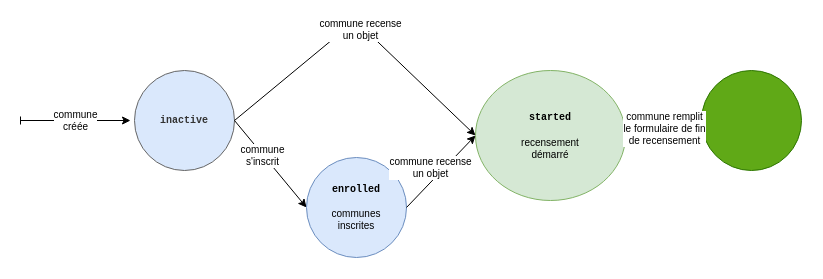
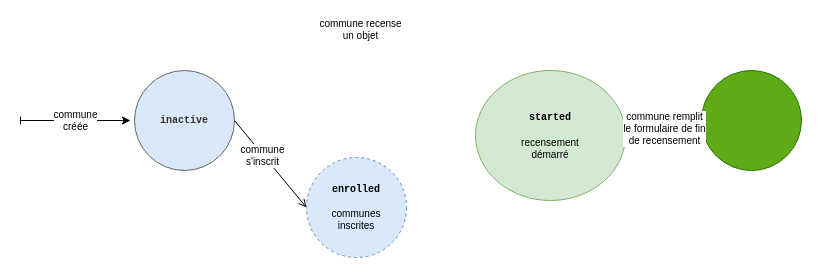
(423, 85) -> none
(438, 174) -> none
(301, 201) -> (303, 203)
(357, 208) -> (357, 208)
